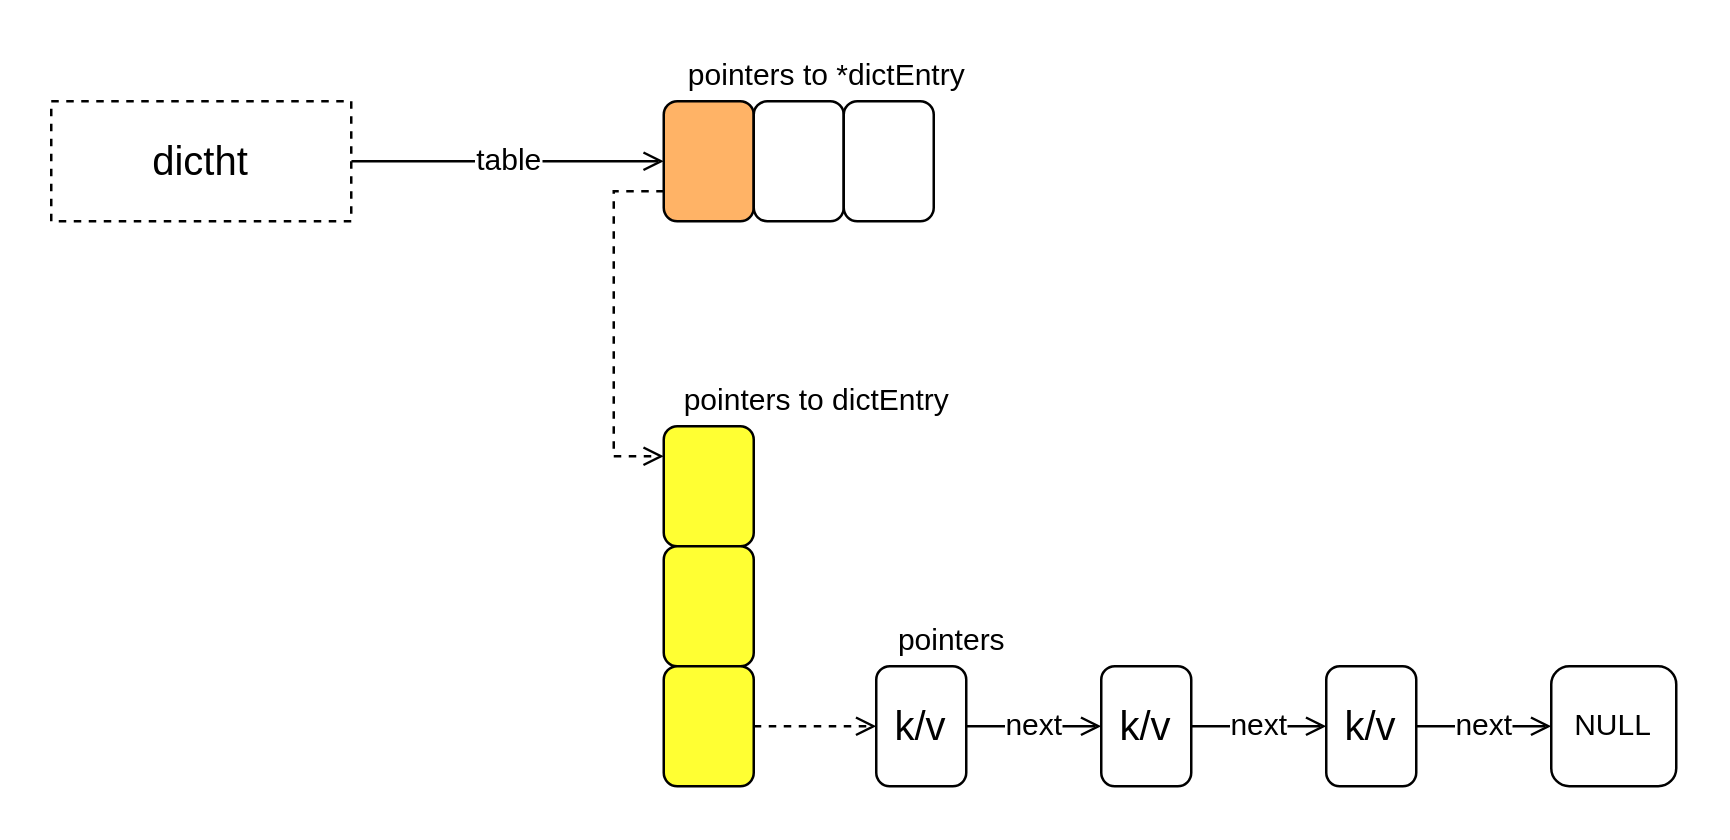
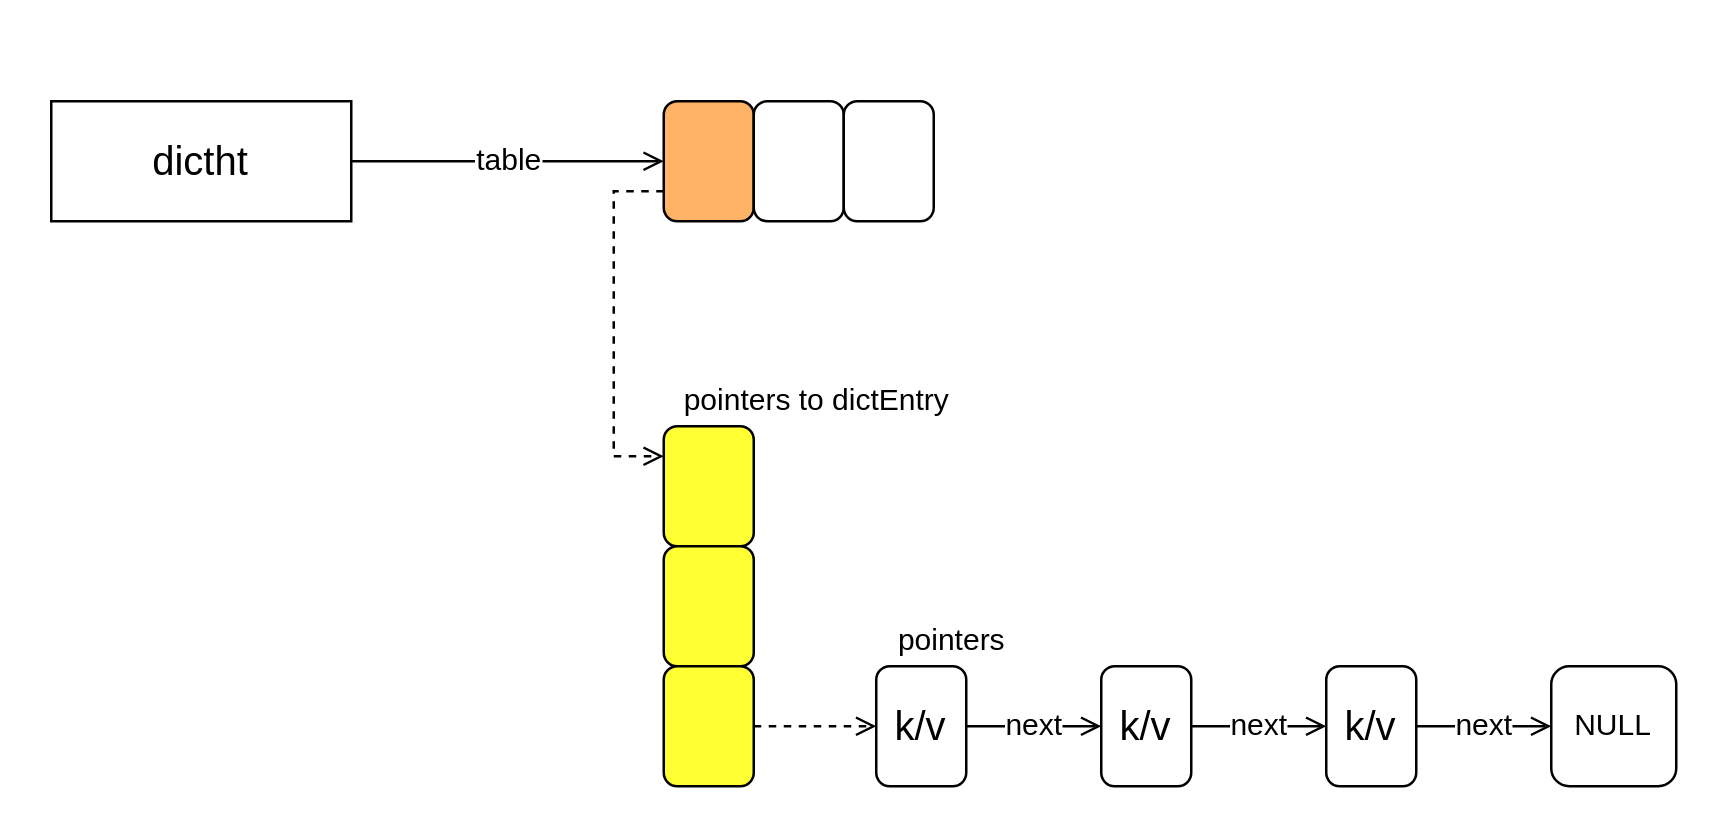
(826, 76) -> none
(201, 161) -> (201, 161)
